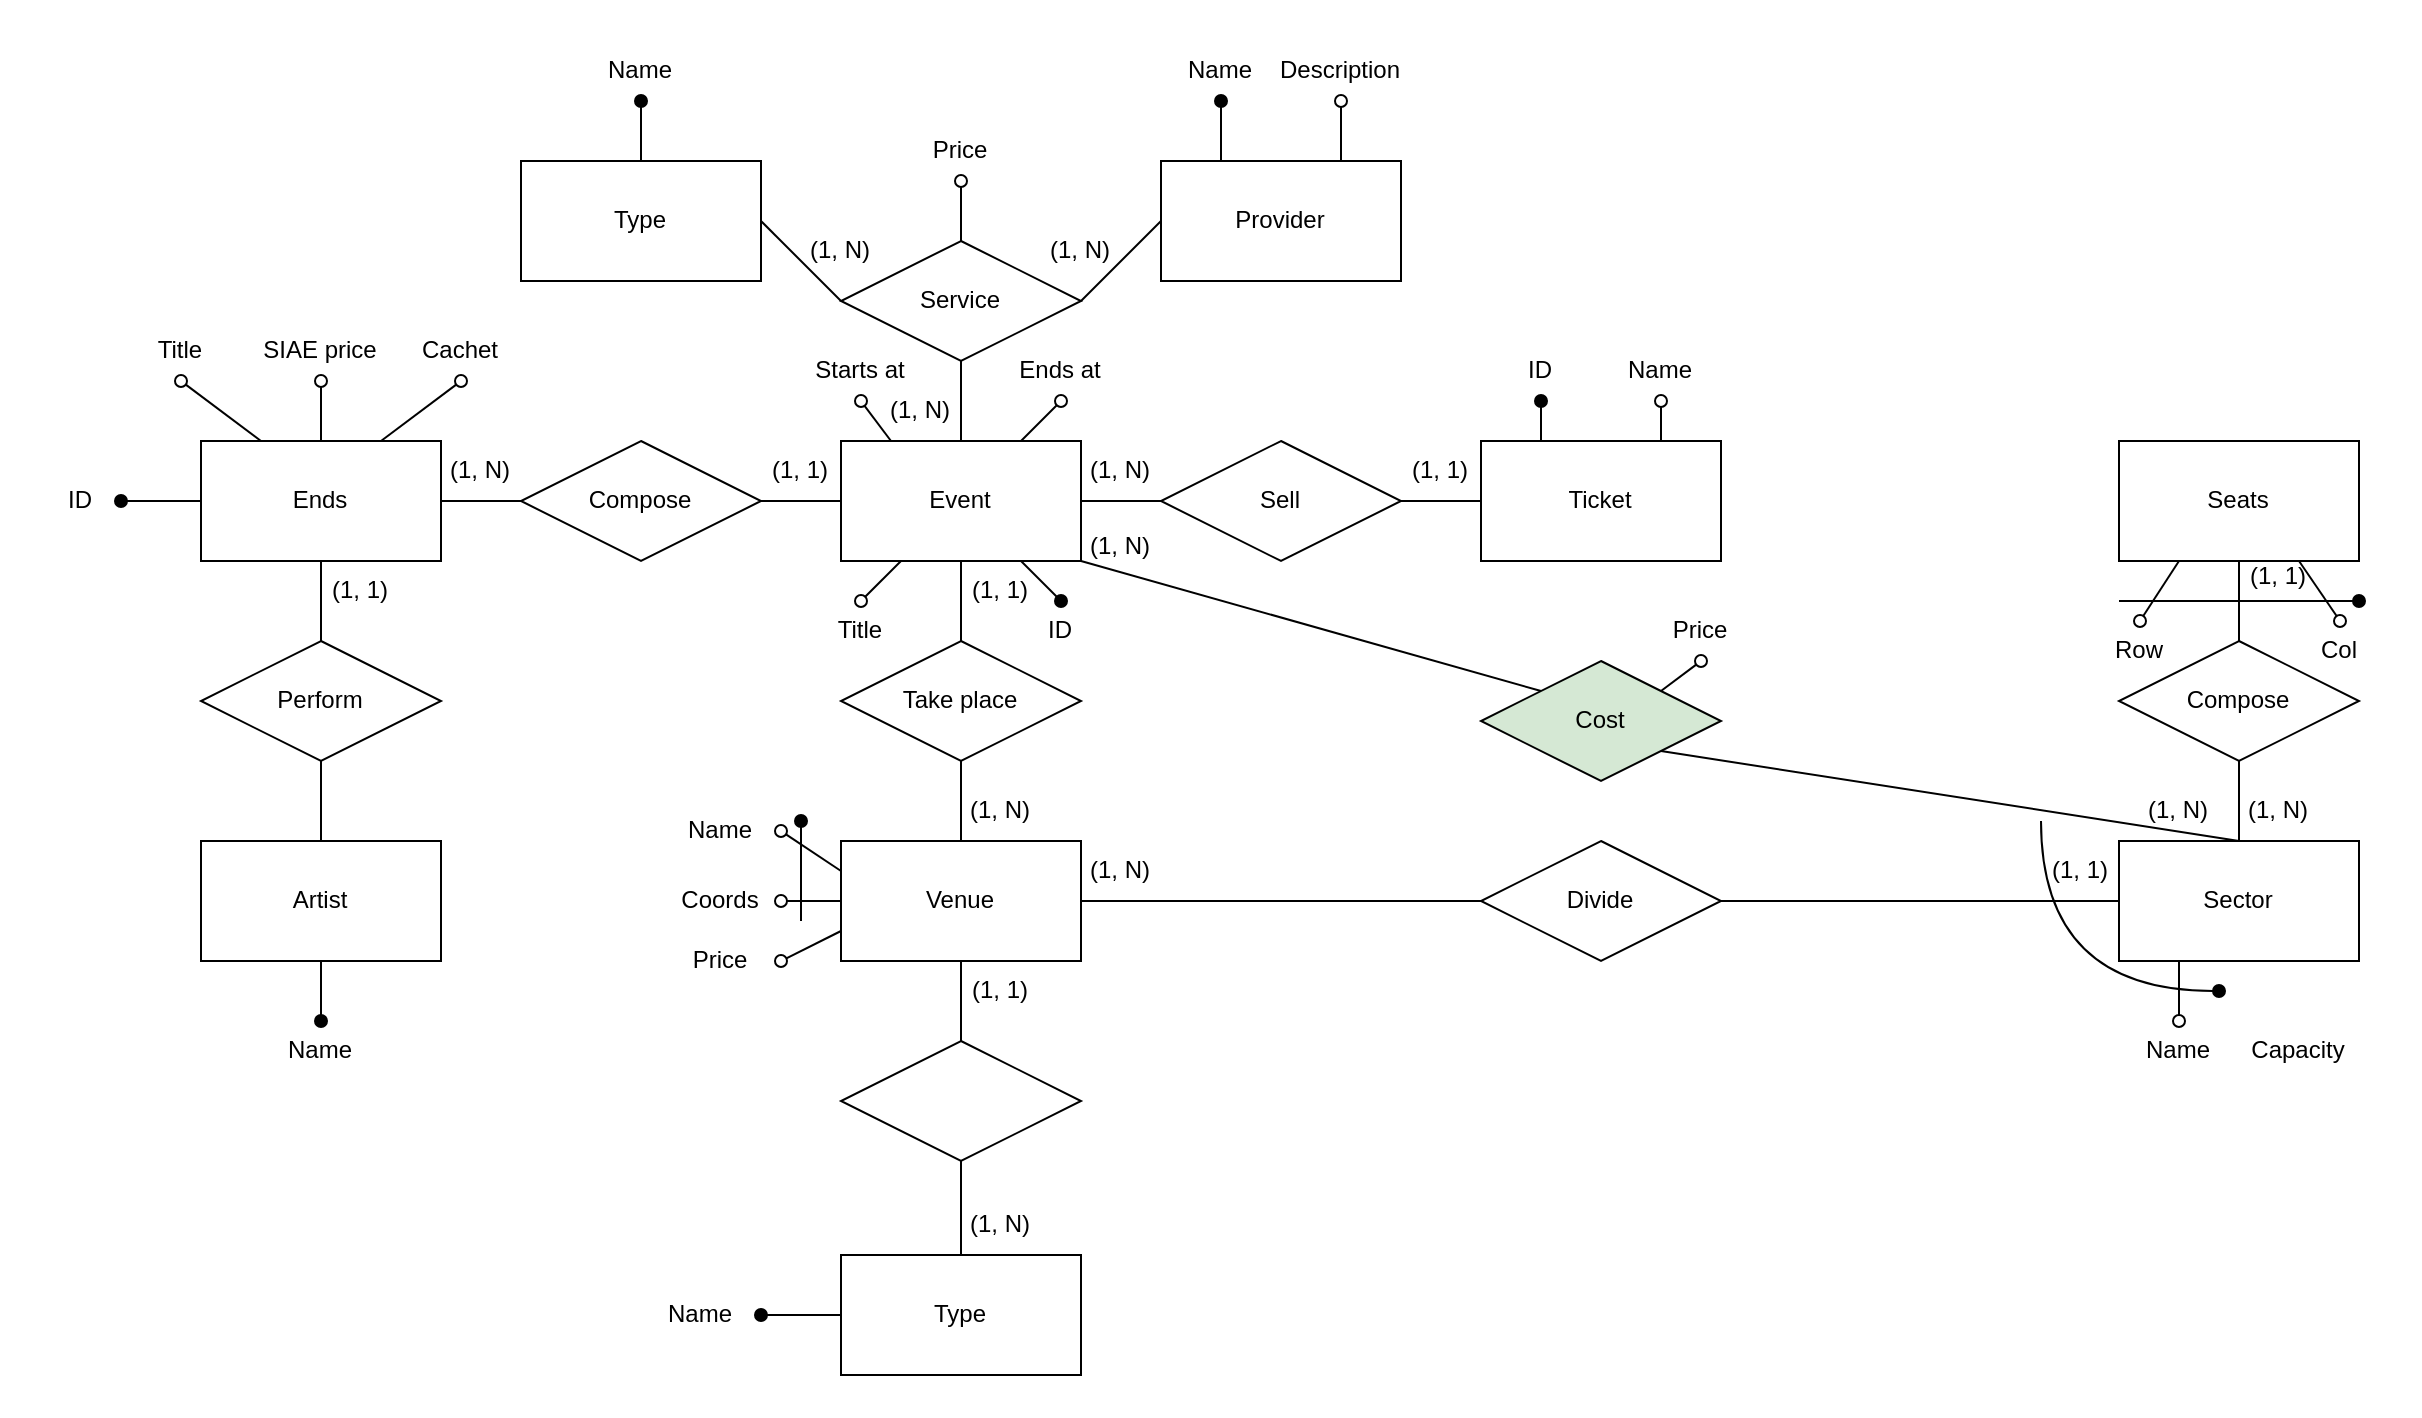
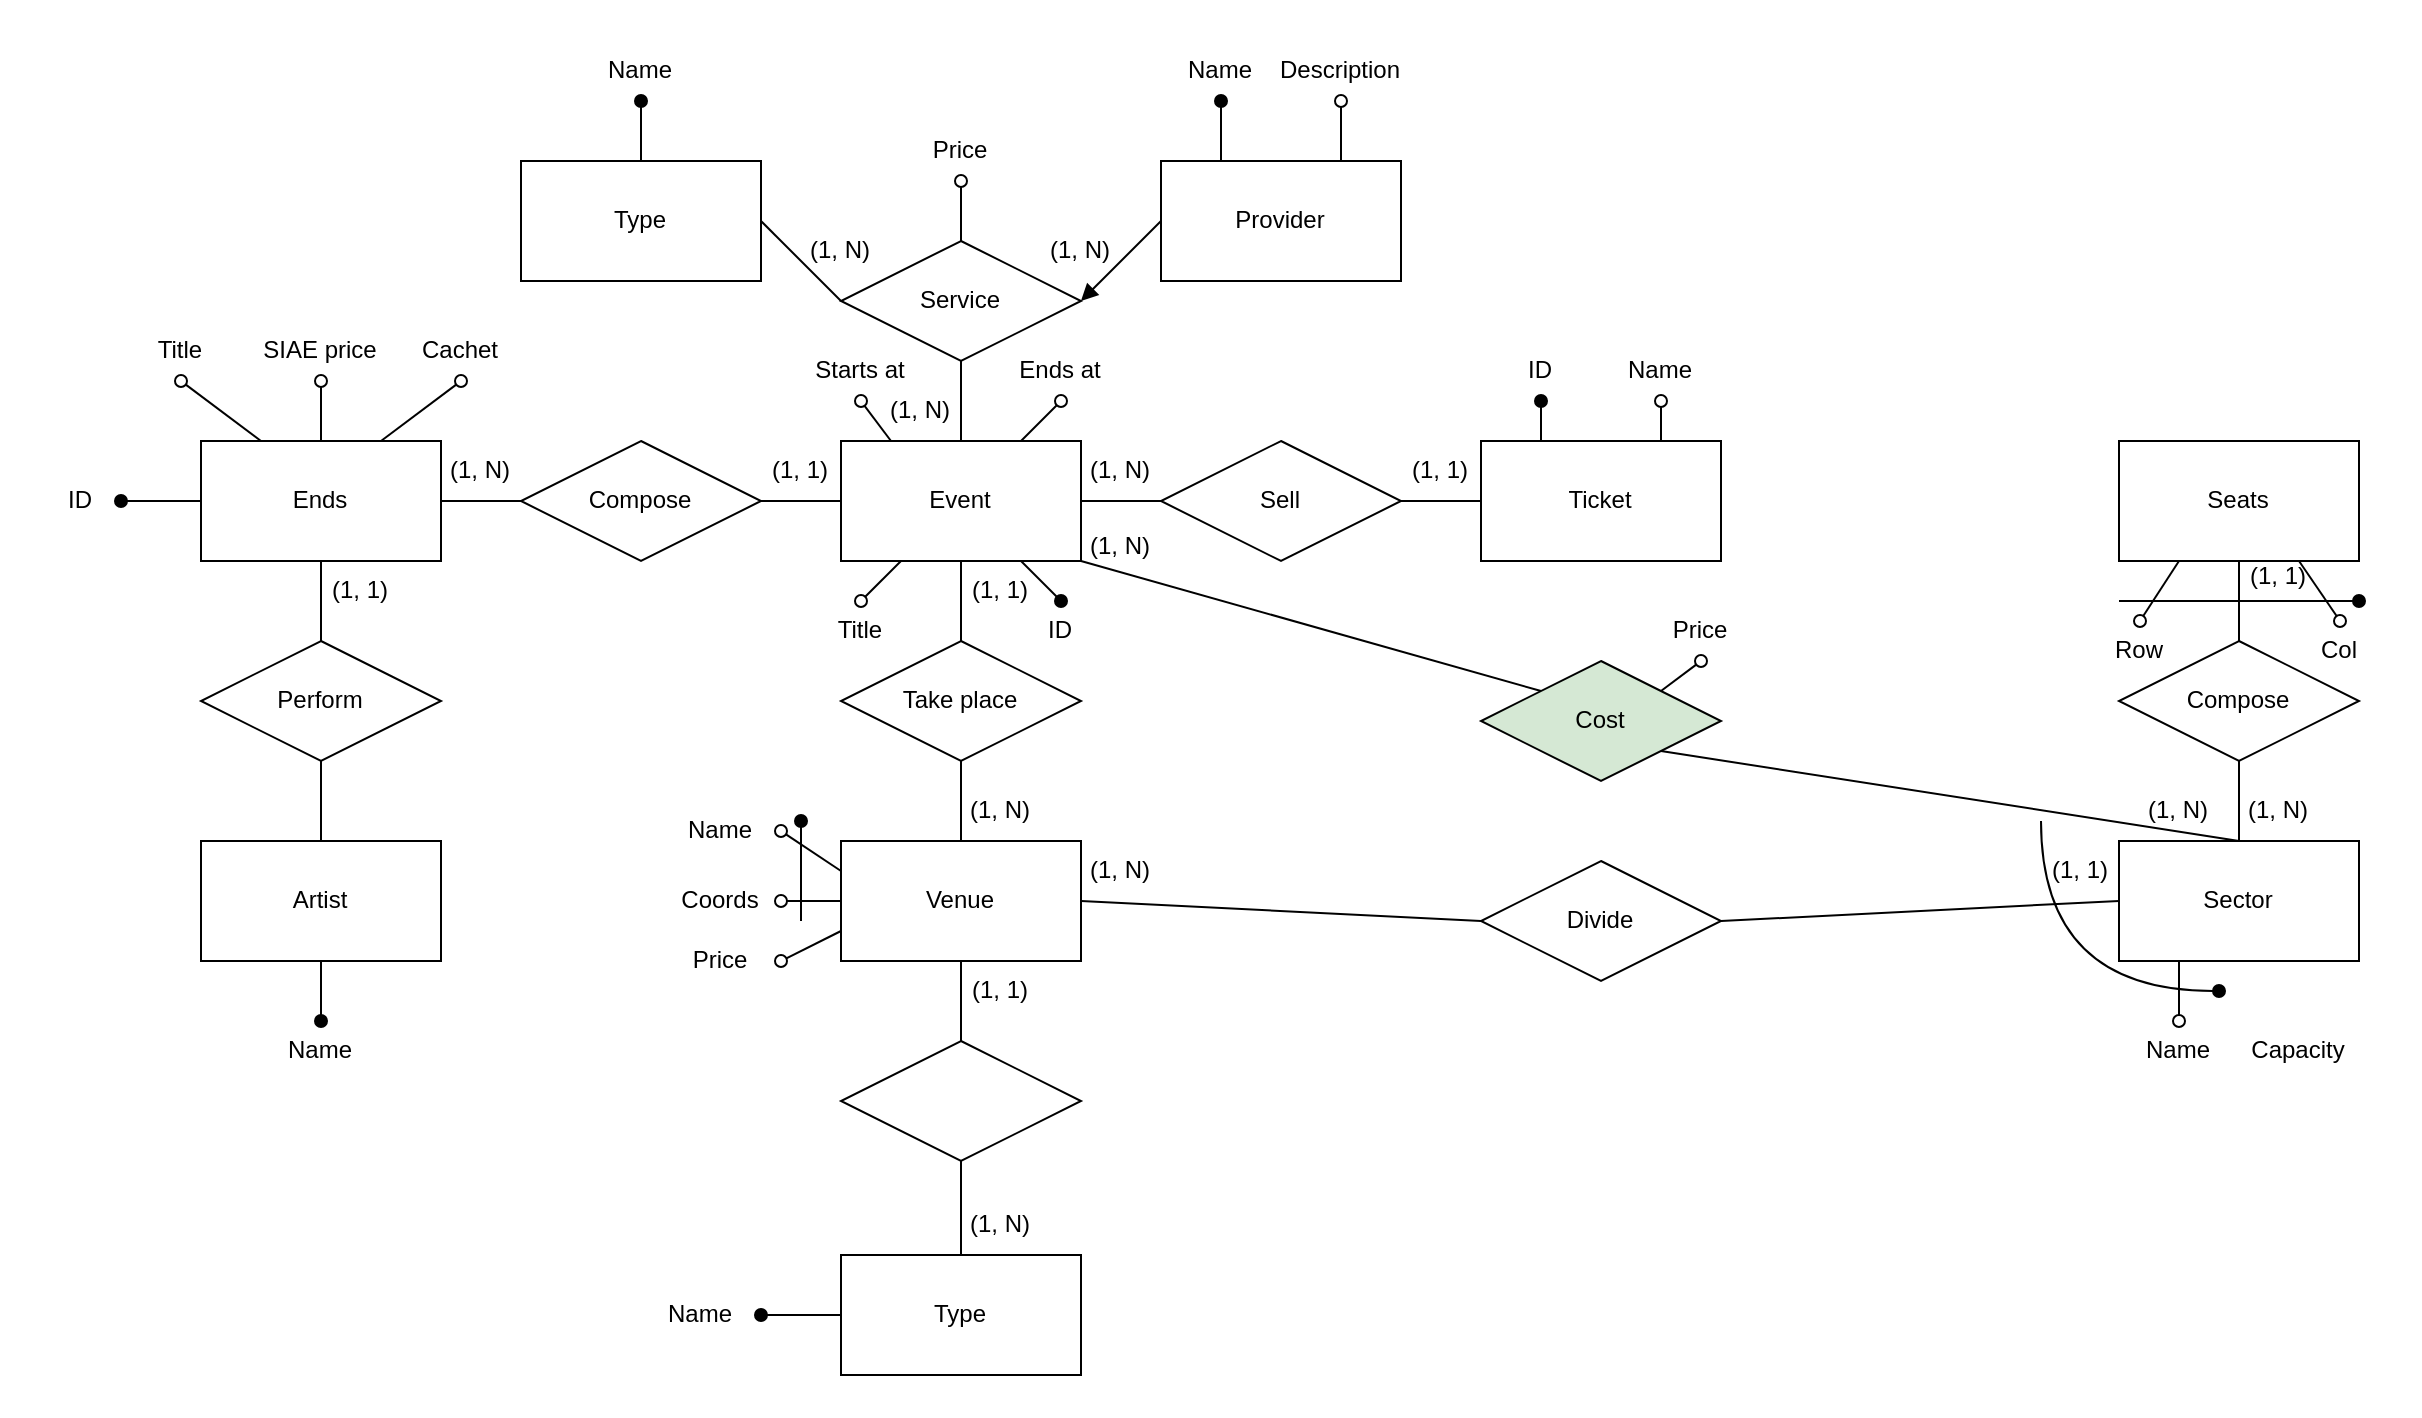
(1088, 294) -> (1093, 289)
(1601, 901) -> (1601, 921)
